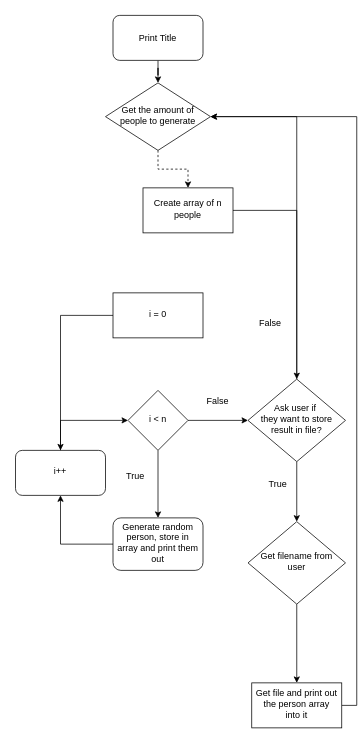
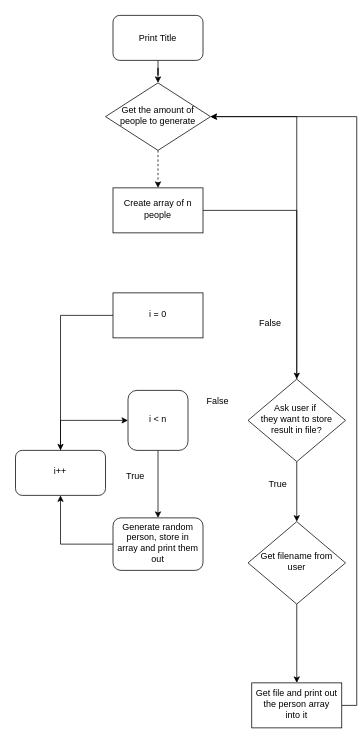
(188, 210) -> (158, 210)
(158, 420) -> (158, 420)
(215, 420) -> none
